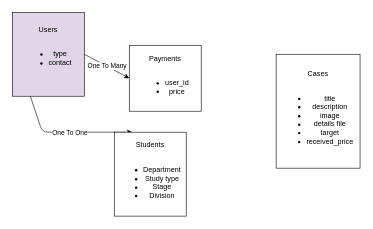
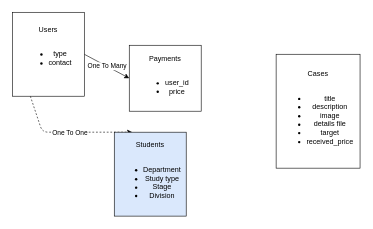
(48, 54) -> (48, 54)
(38, 119) -> (38, 119)
(150, 174) -> (150, 174)
